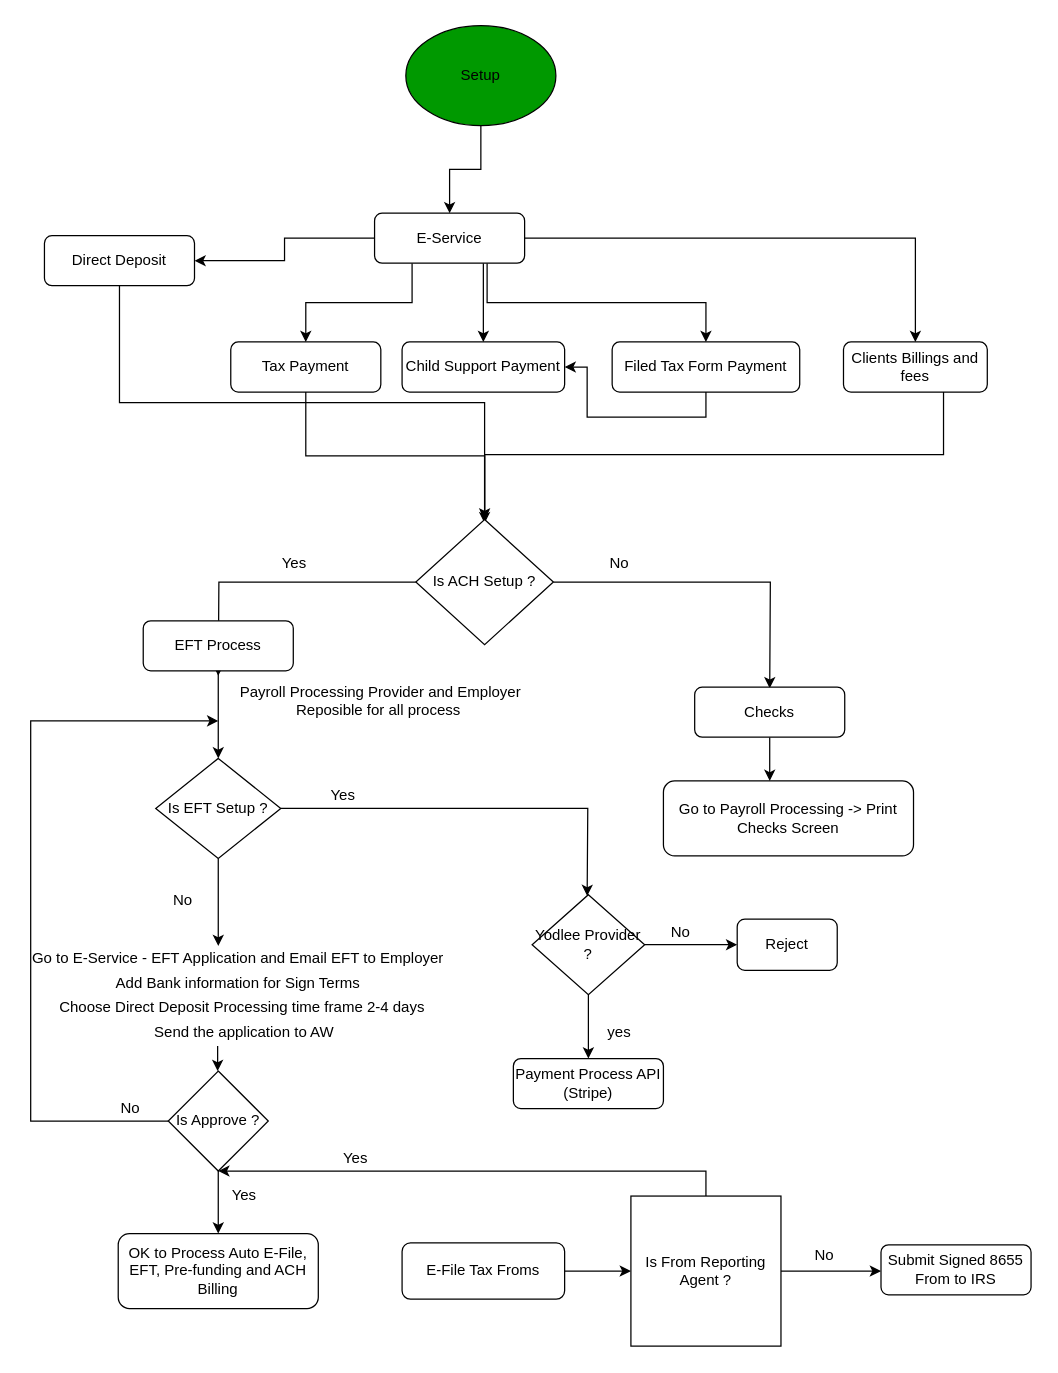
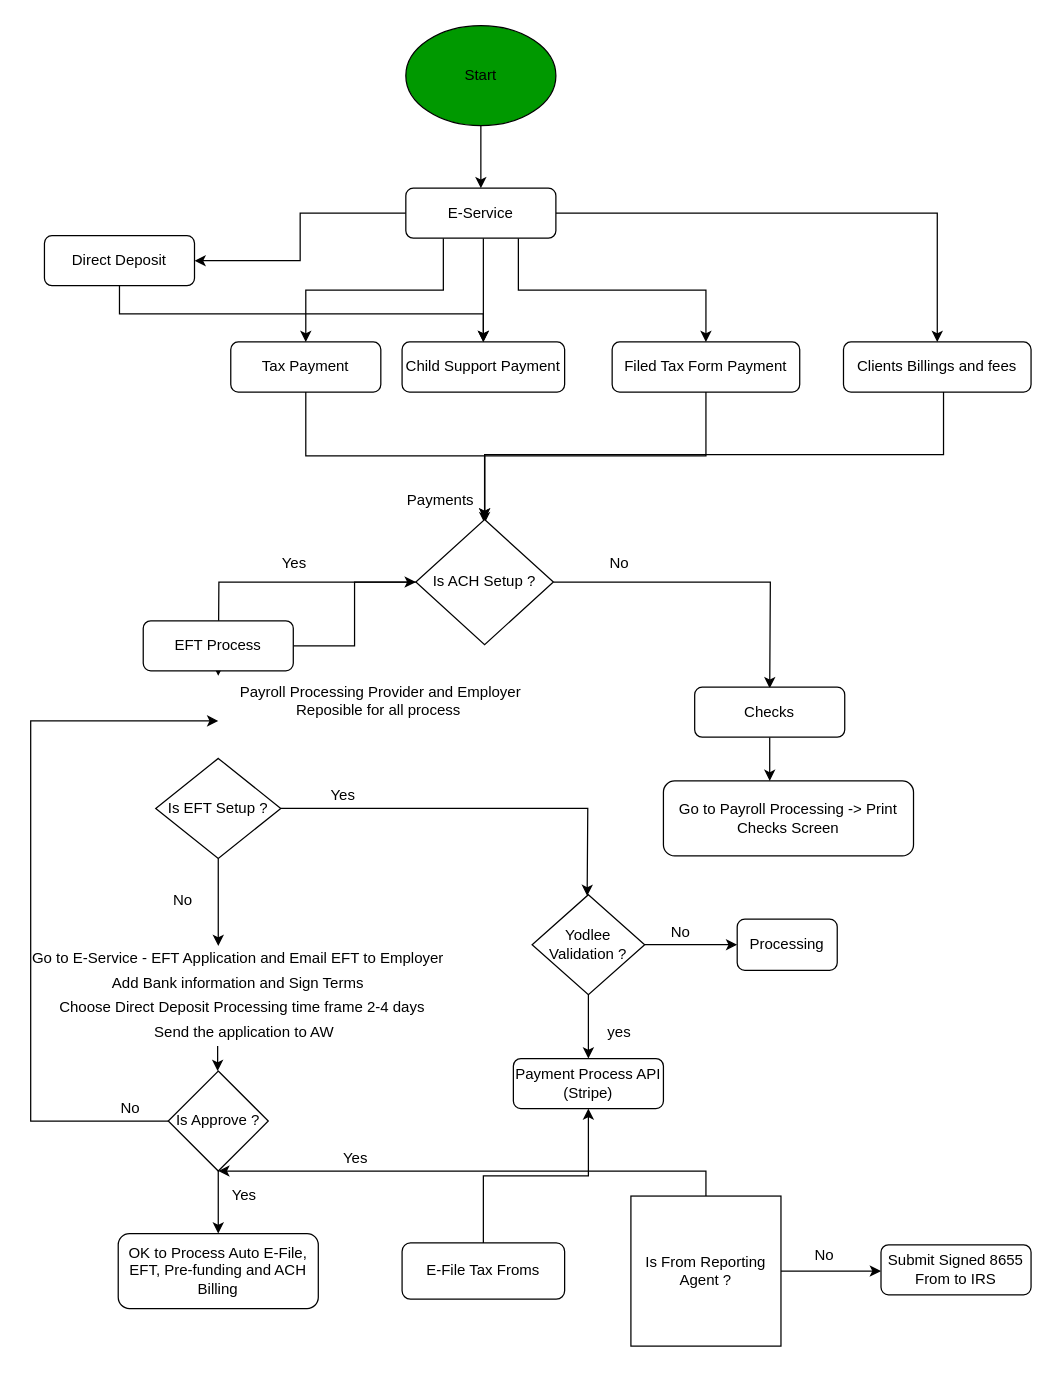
(481, 76) -> (481, 76)
(449, 238) -> (481, 213)
(915, 367) -> (937, 367)
(306, 400) -> (306, 400)
(280, 403) -> (299, 314)
(616, 417) -> (618, 456)
none -> (441, 501)
(218, 711) -> (354, 646)
(588, 944) -> (588, 944)
(787, 944) -> (787, 944)
(238, 983) -> (238, 983)
(594, 1271) -> (531, 1175)
